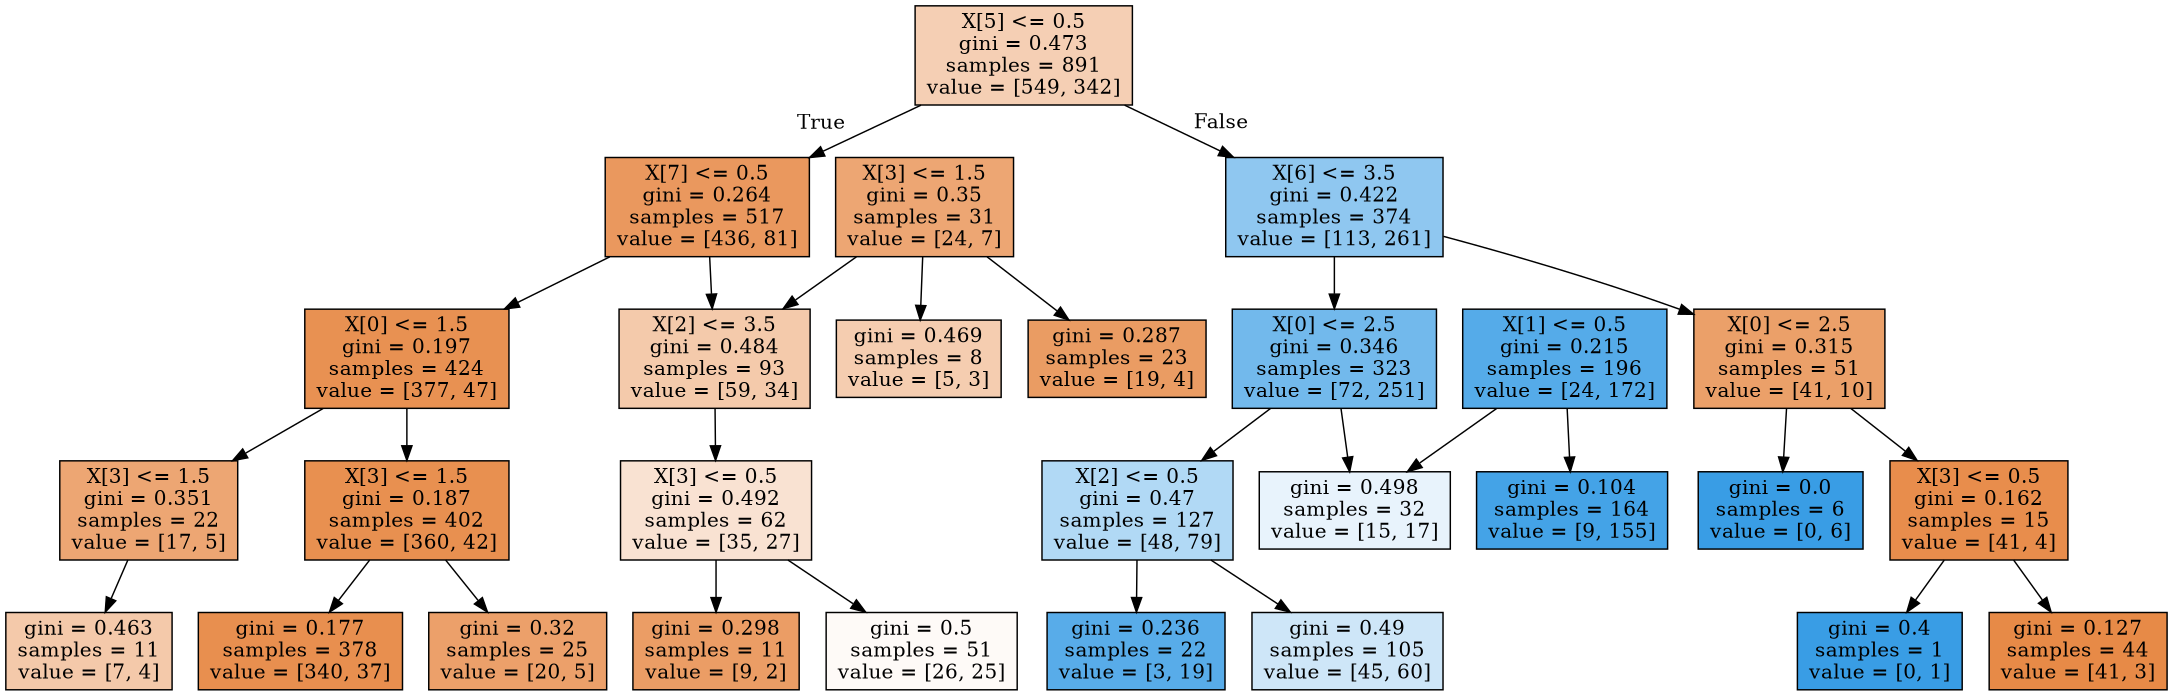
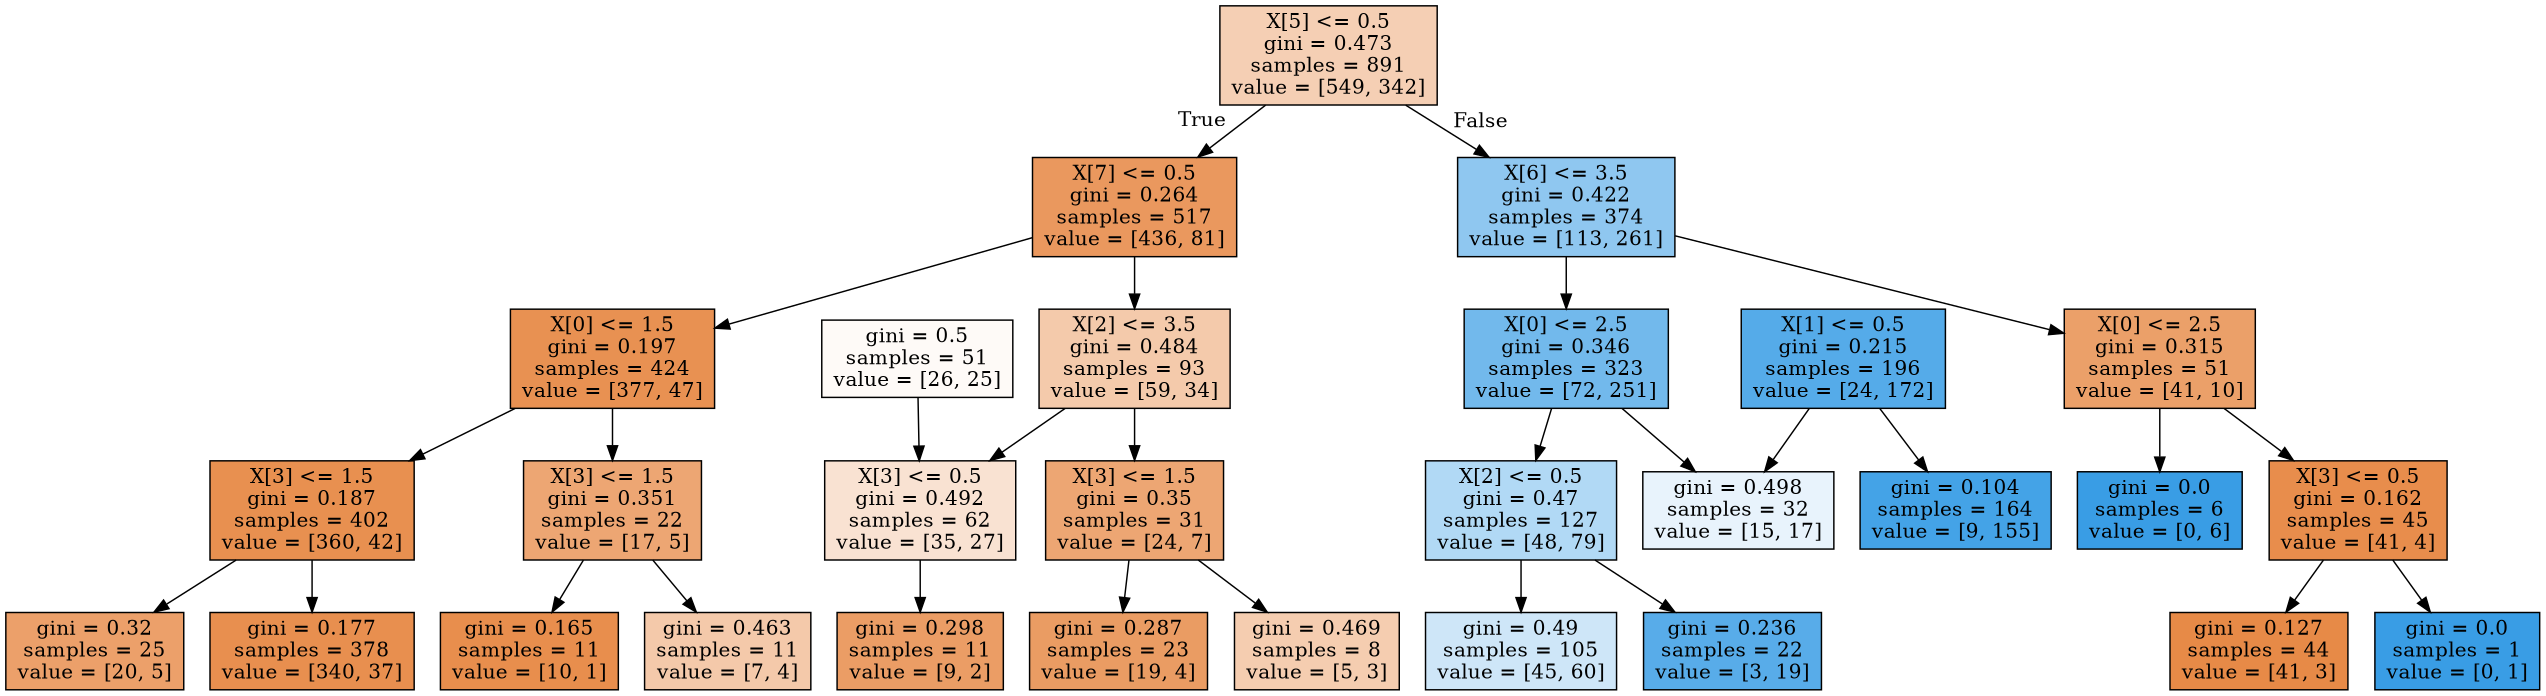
(826, 278) -> (1135, 427)
(1979, 510) -> (2358, 510)
(820, 582) -> (918, 422)
none -> (529, 651)
(1880, 651) -> (2457, 651)
